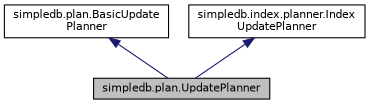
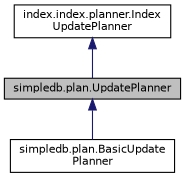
(277, 21) -> (92, 21)
(143, 61) -> (92, 125)
